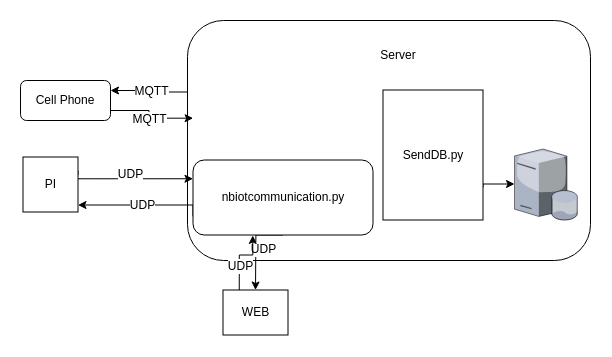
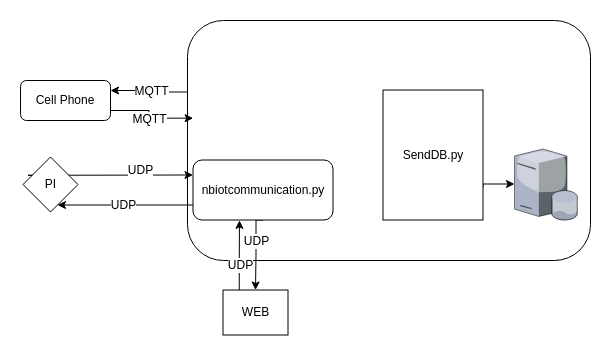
(398, 55) -> none
(51, 185) -> (51, 185)
(283, 198) -> (263, 190)
